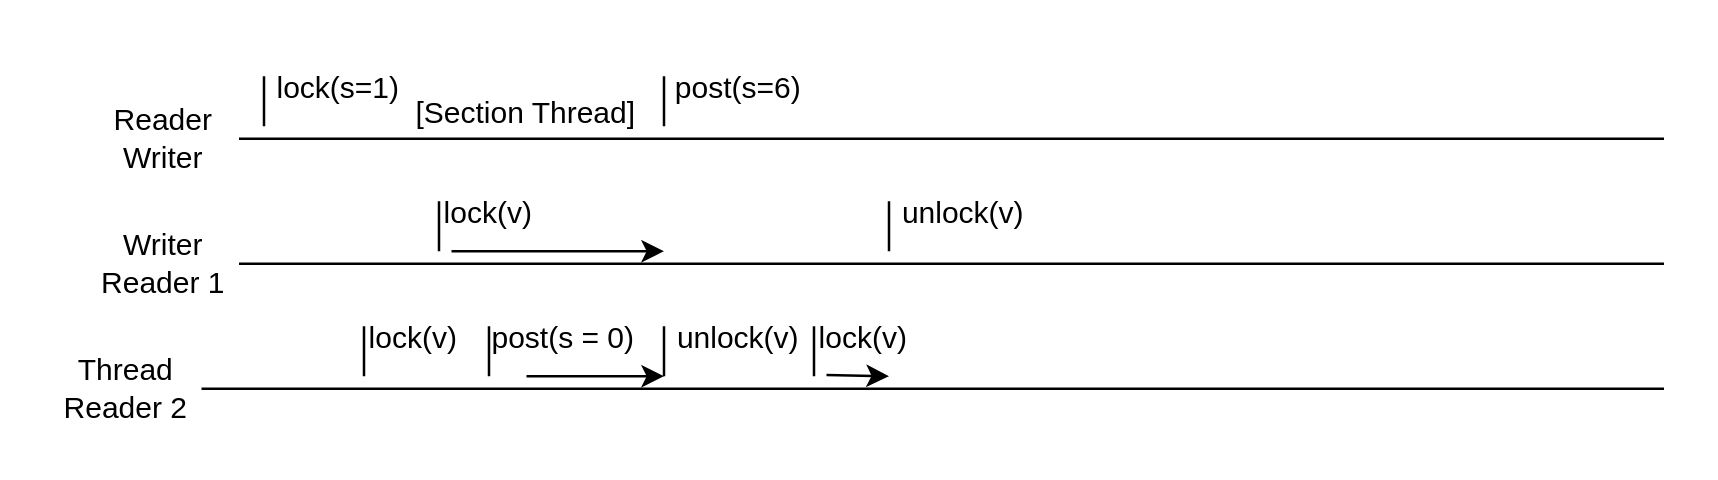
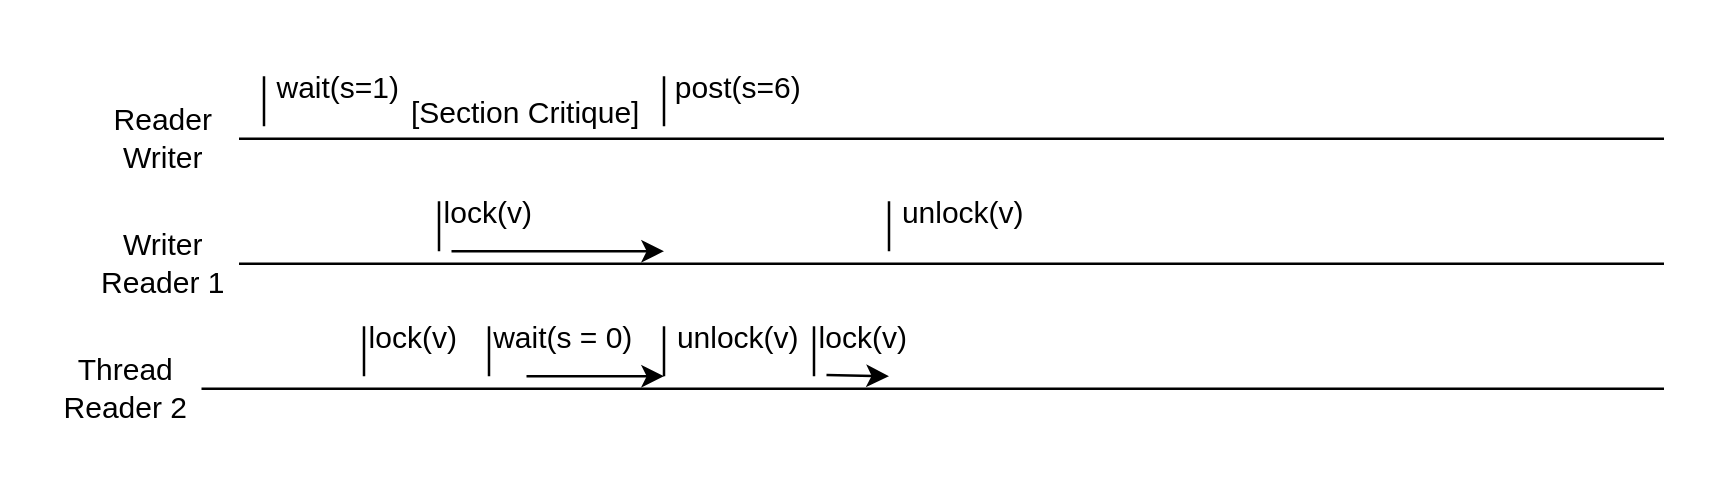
(339, 89) -> (339, 89)
(526, 114) -> (526, 114)
(564, 339) -> (564, 339)
